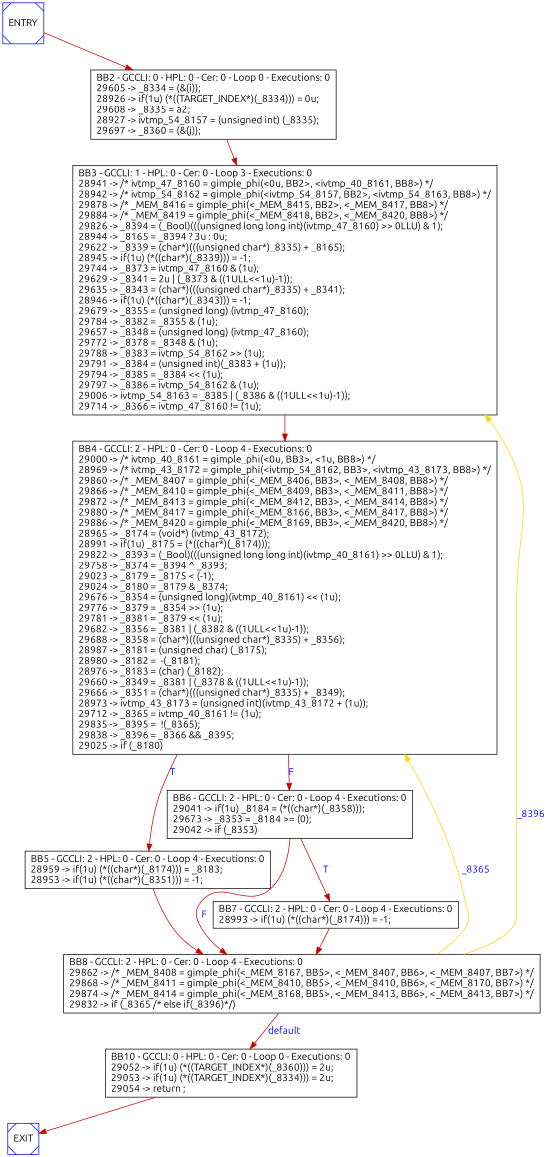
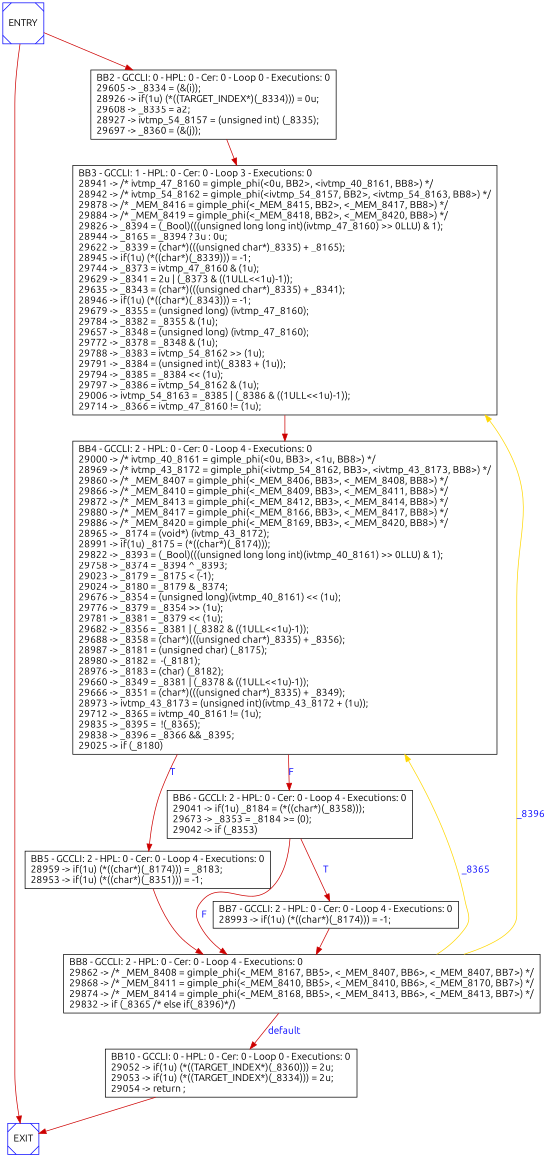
none -> (15, 580)
